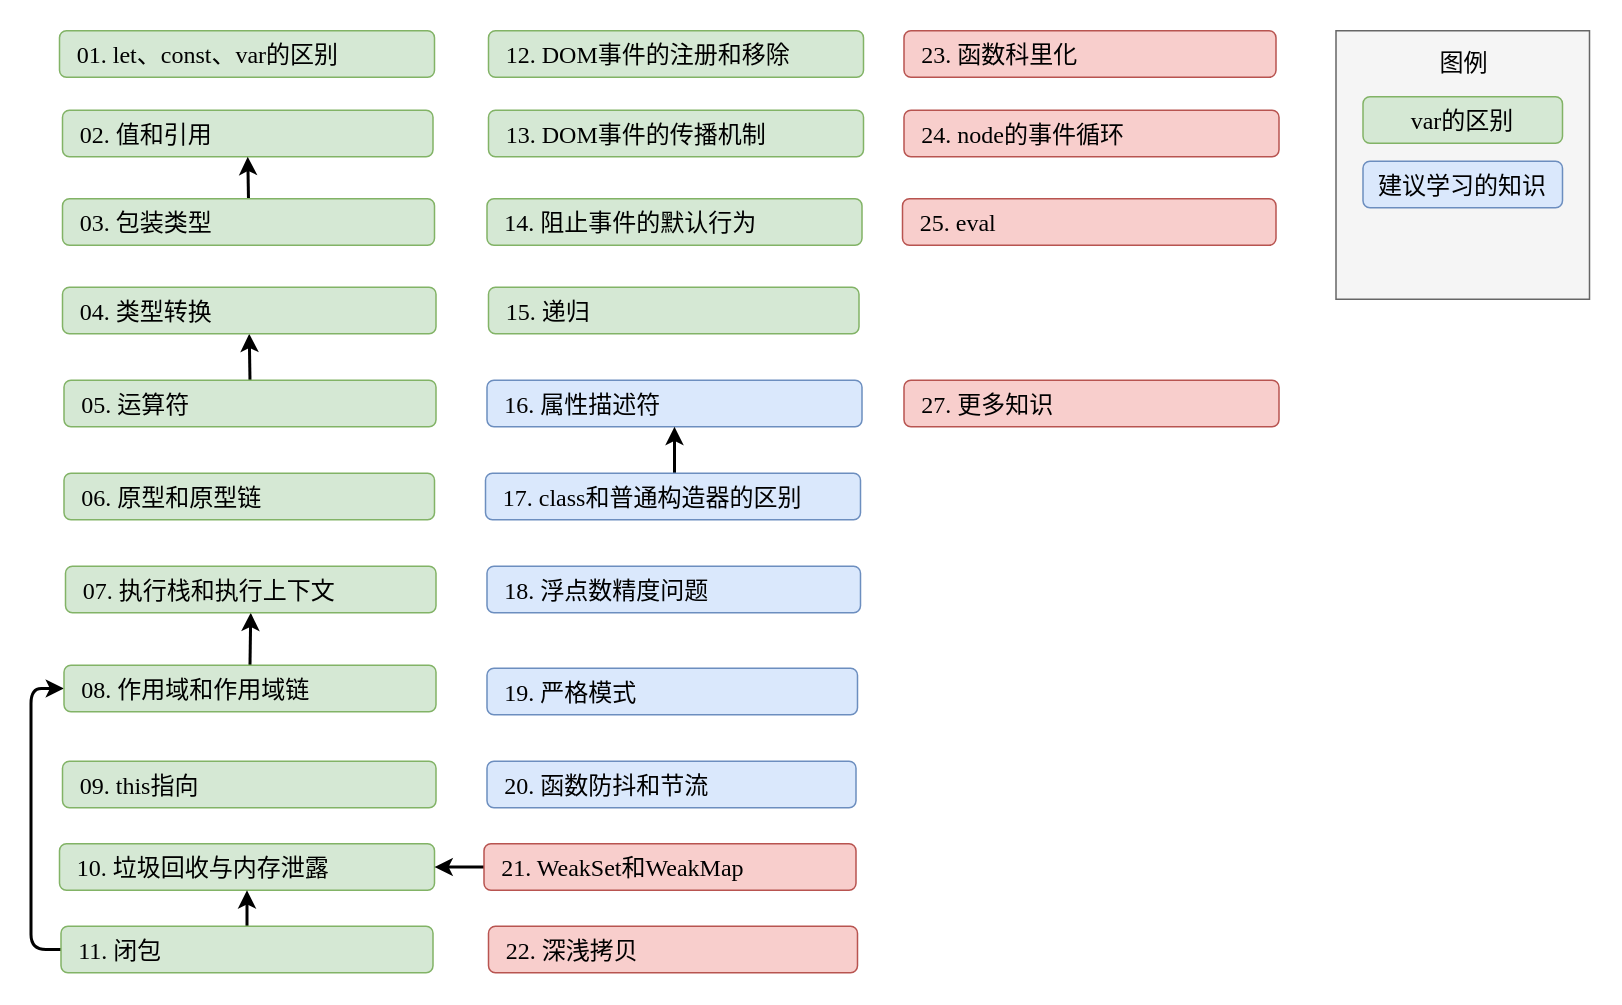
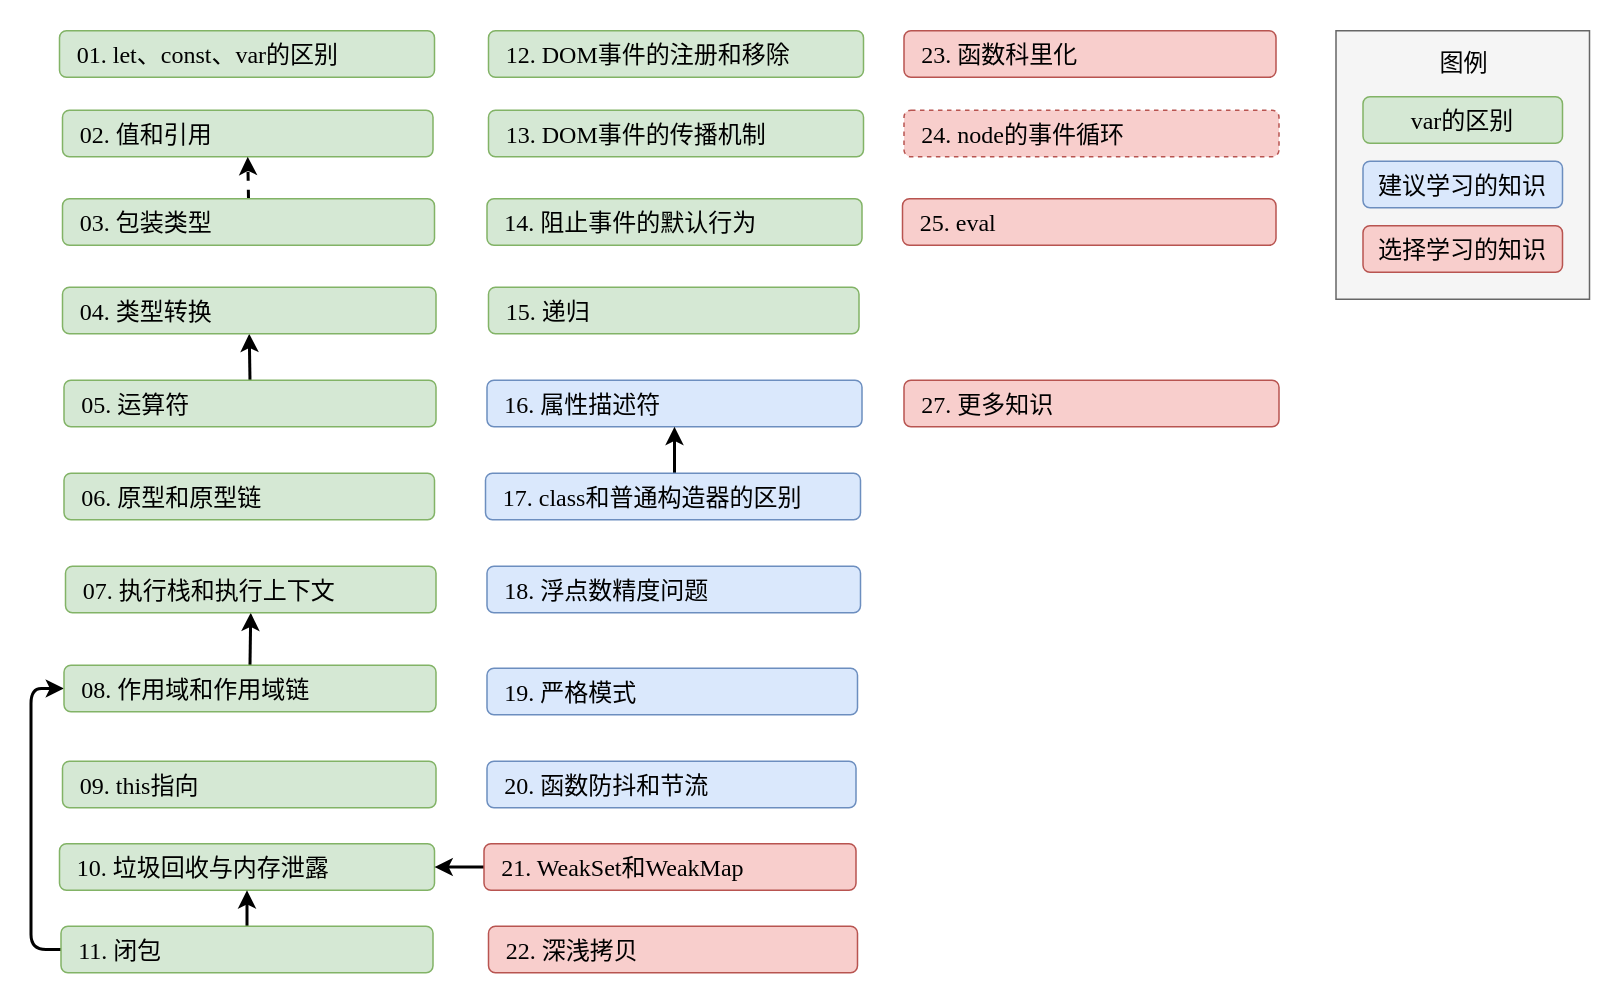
(1091, 134) -> (1091, 134)
(248, 180) -> (248, 180)
none -> (1463, 249)
